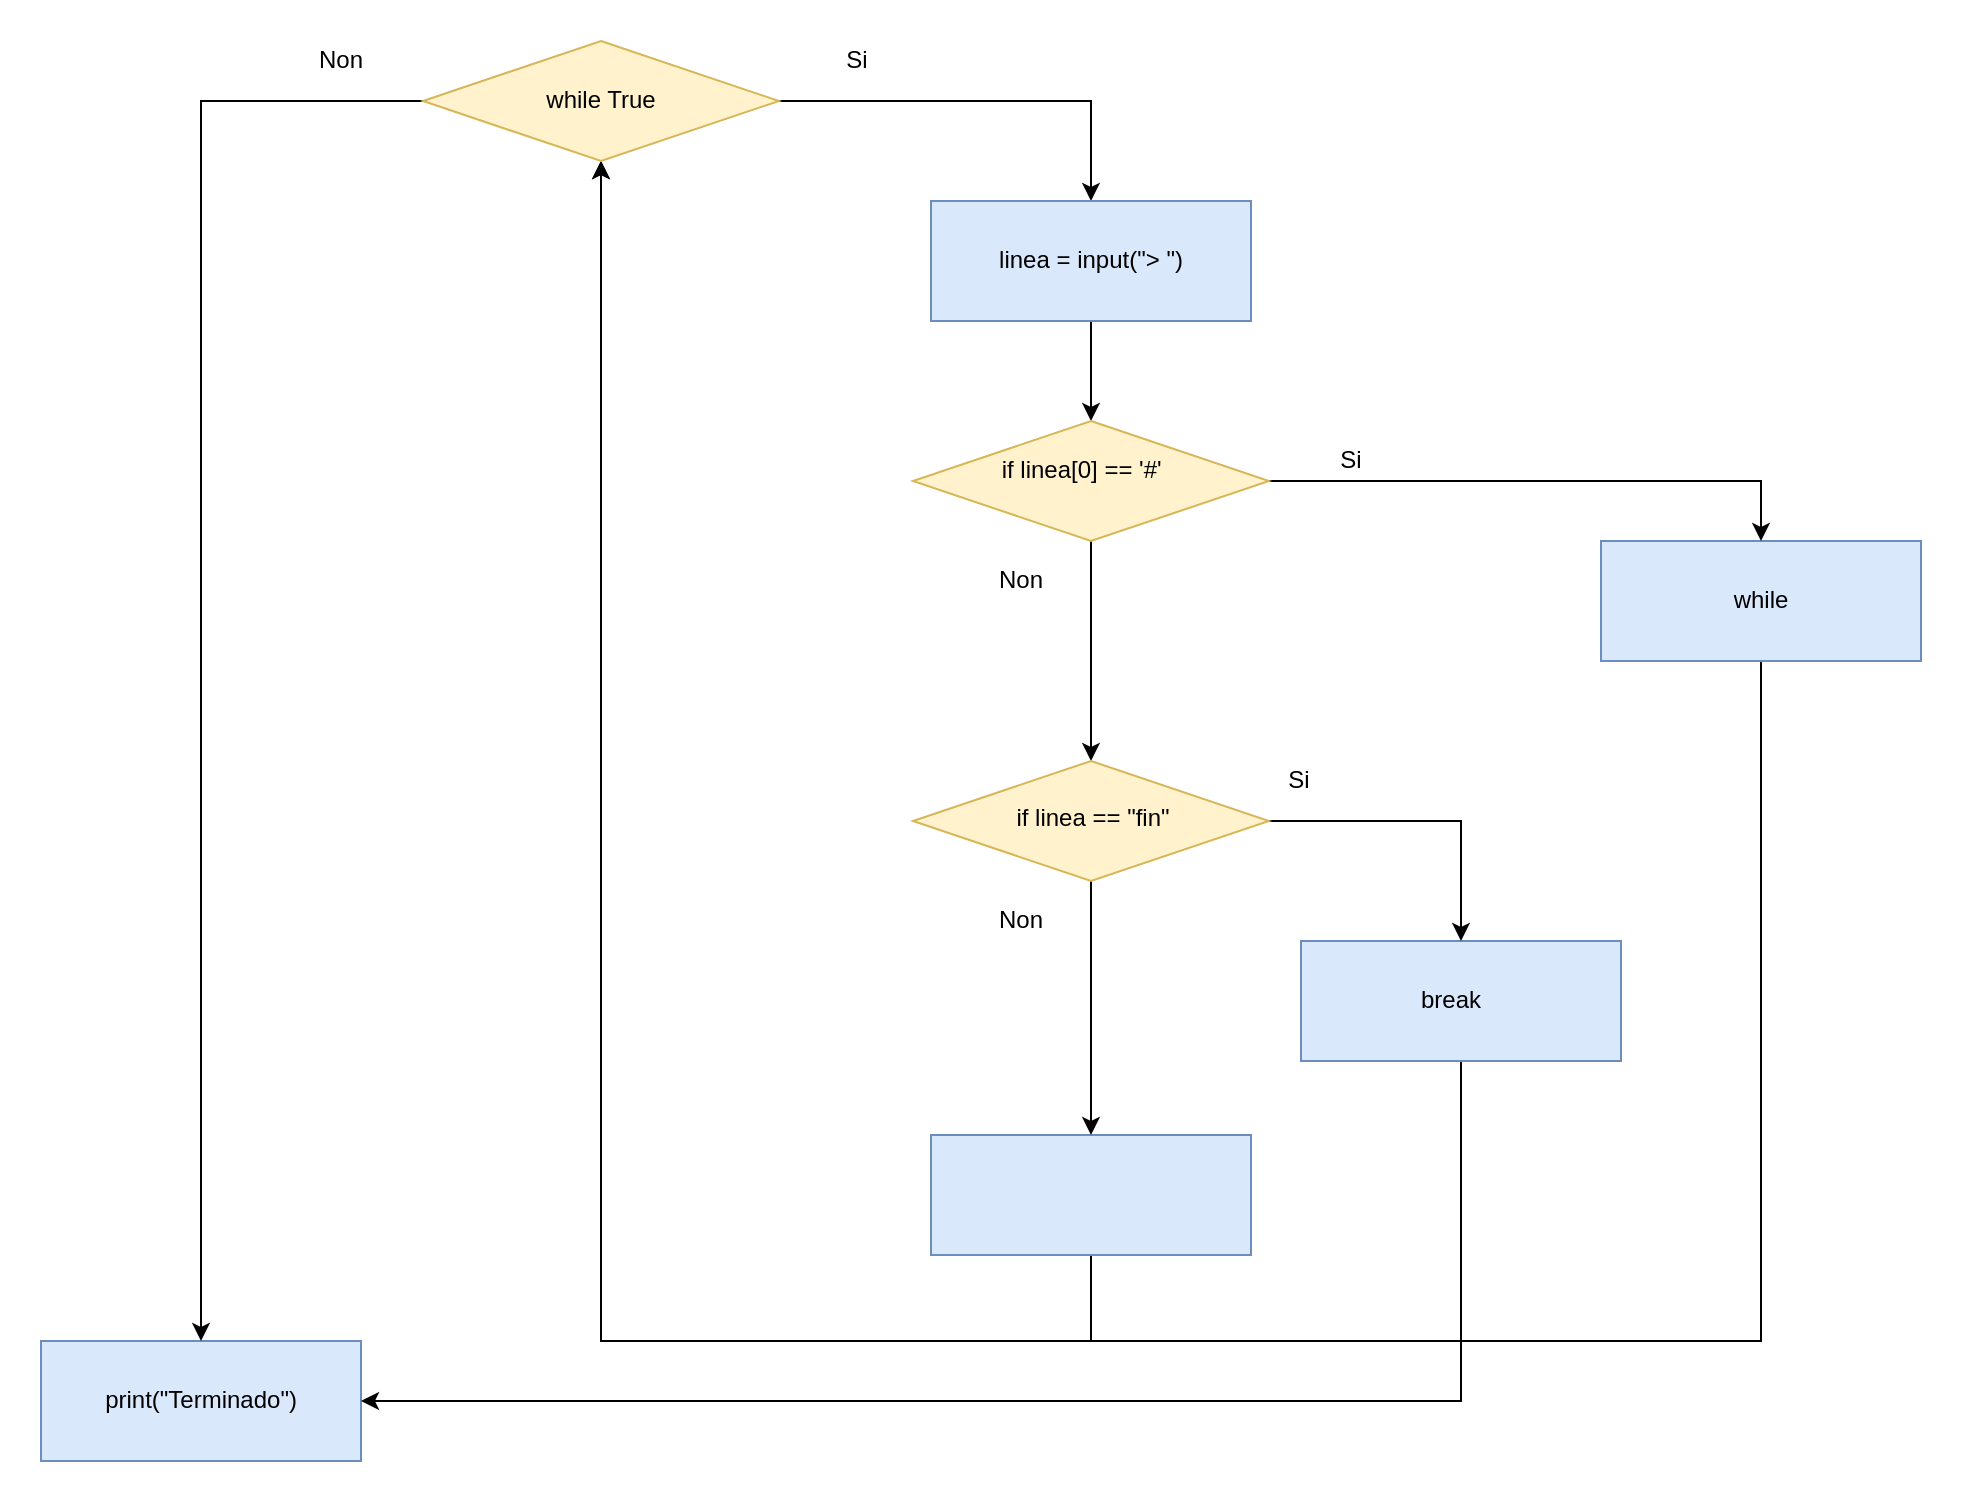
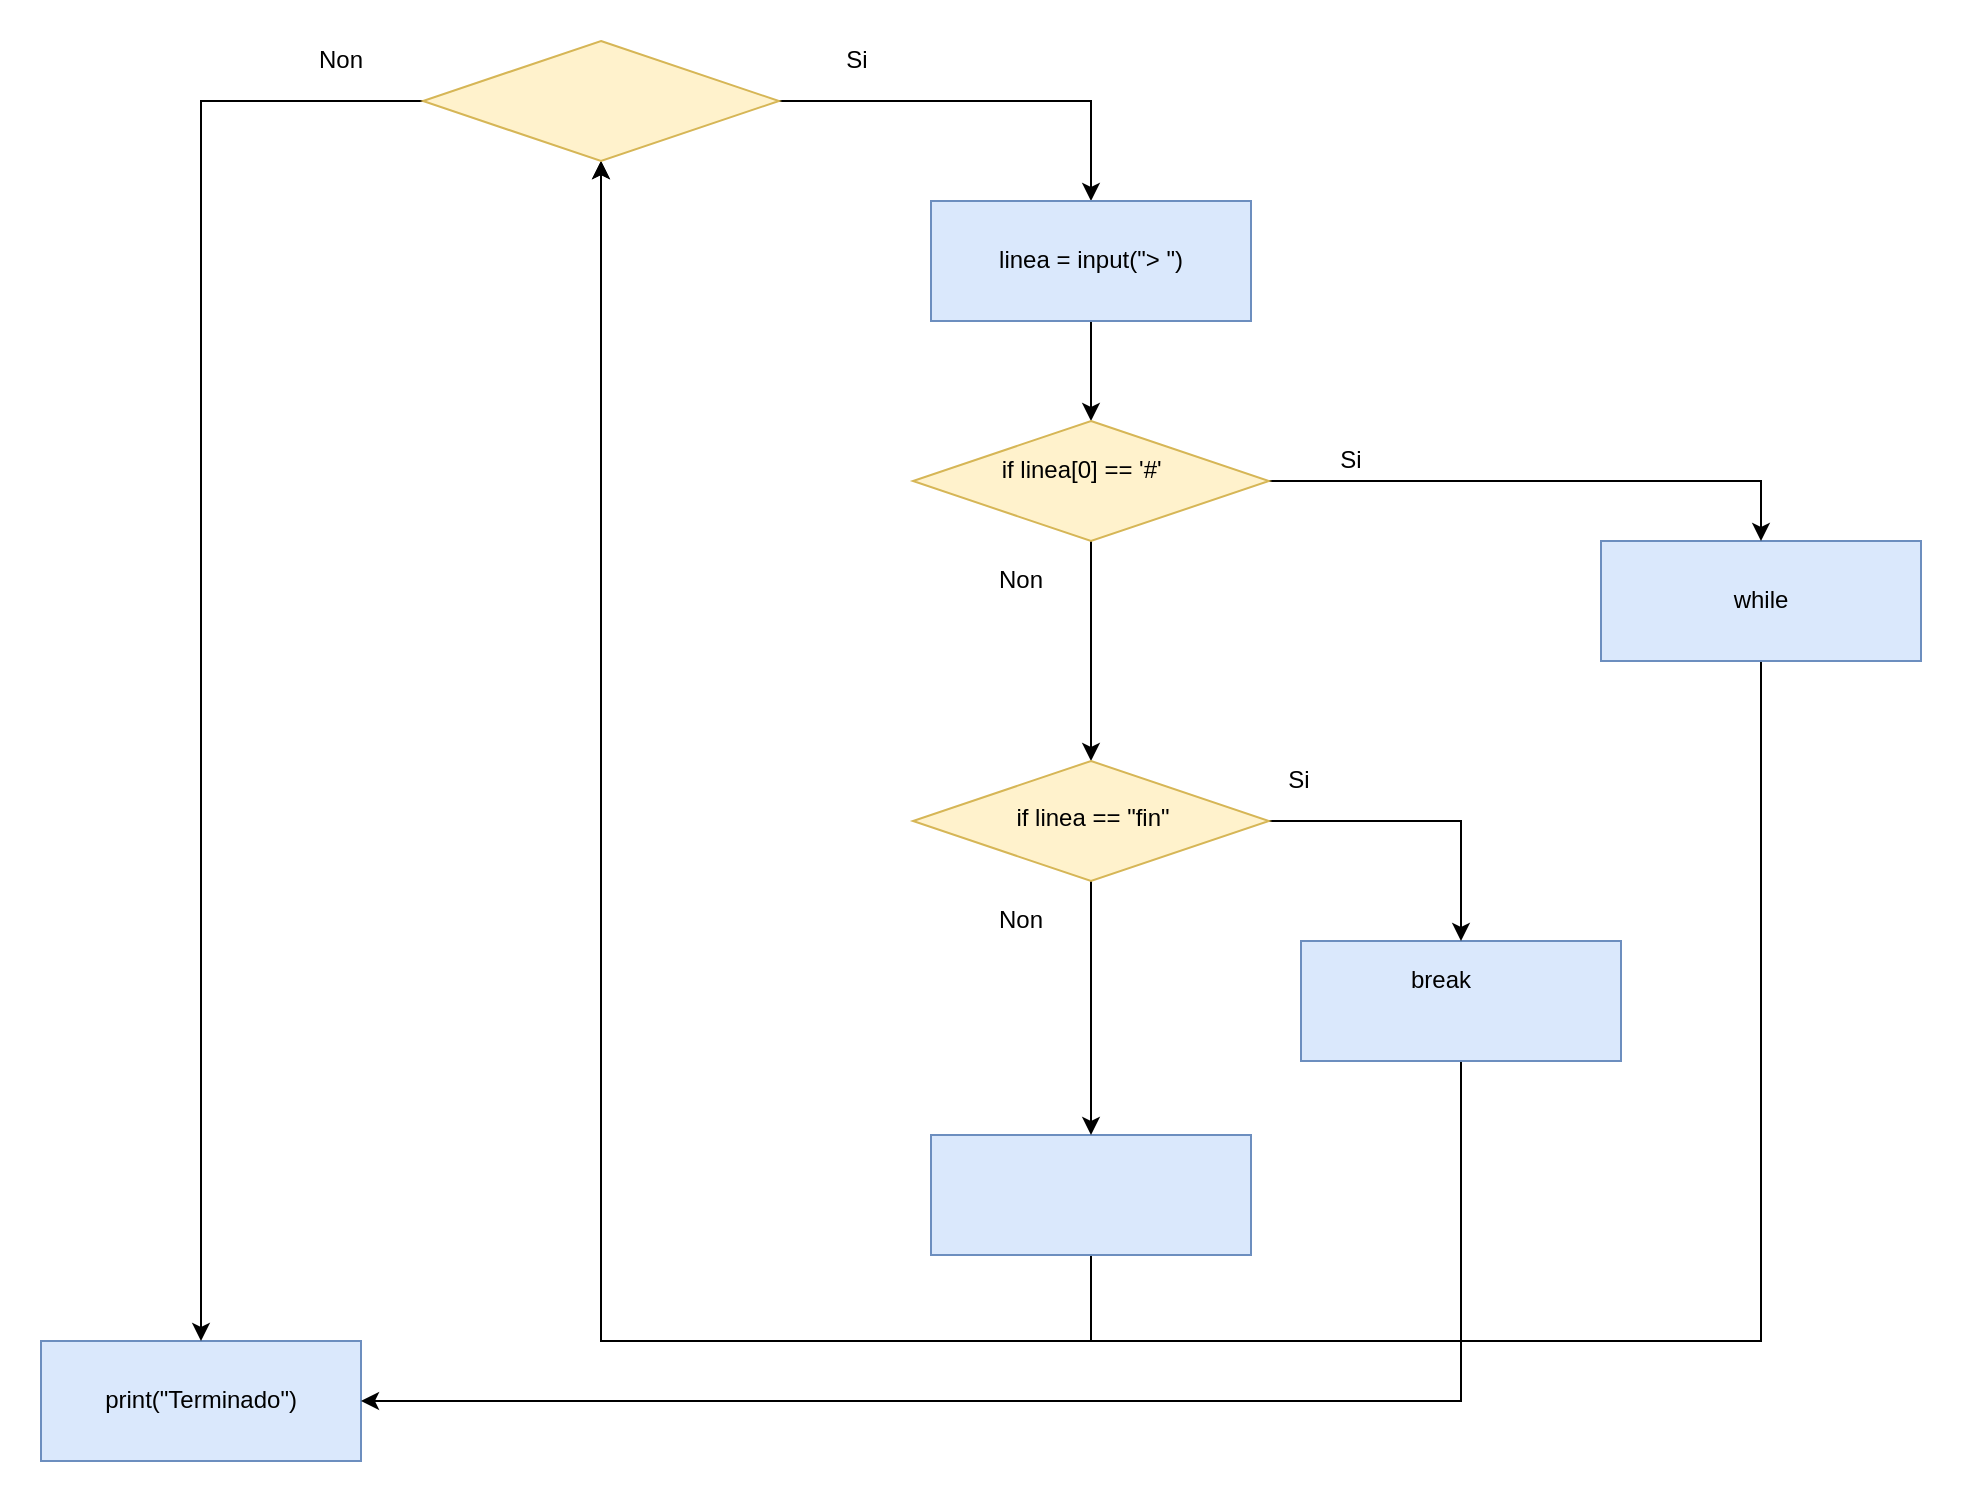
(601, 101) -> none
(1451, 1001) -> (1441, 981)
